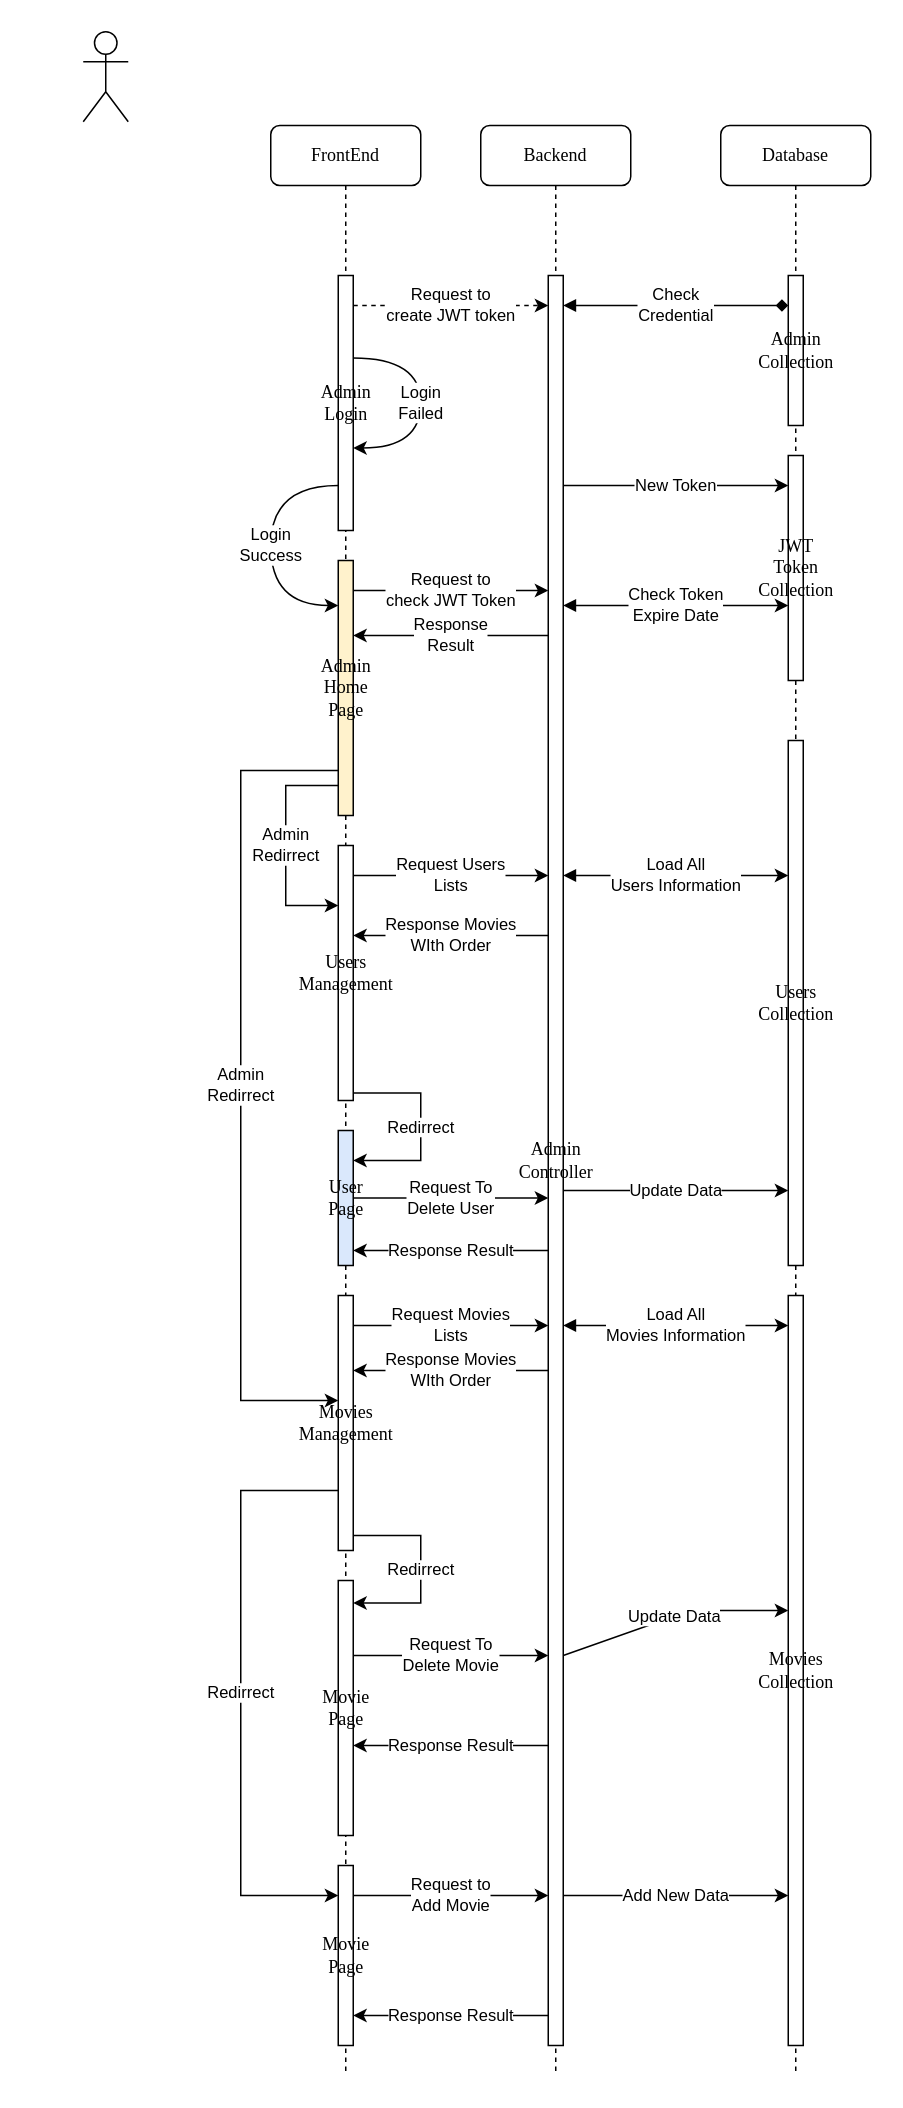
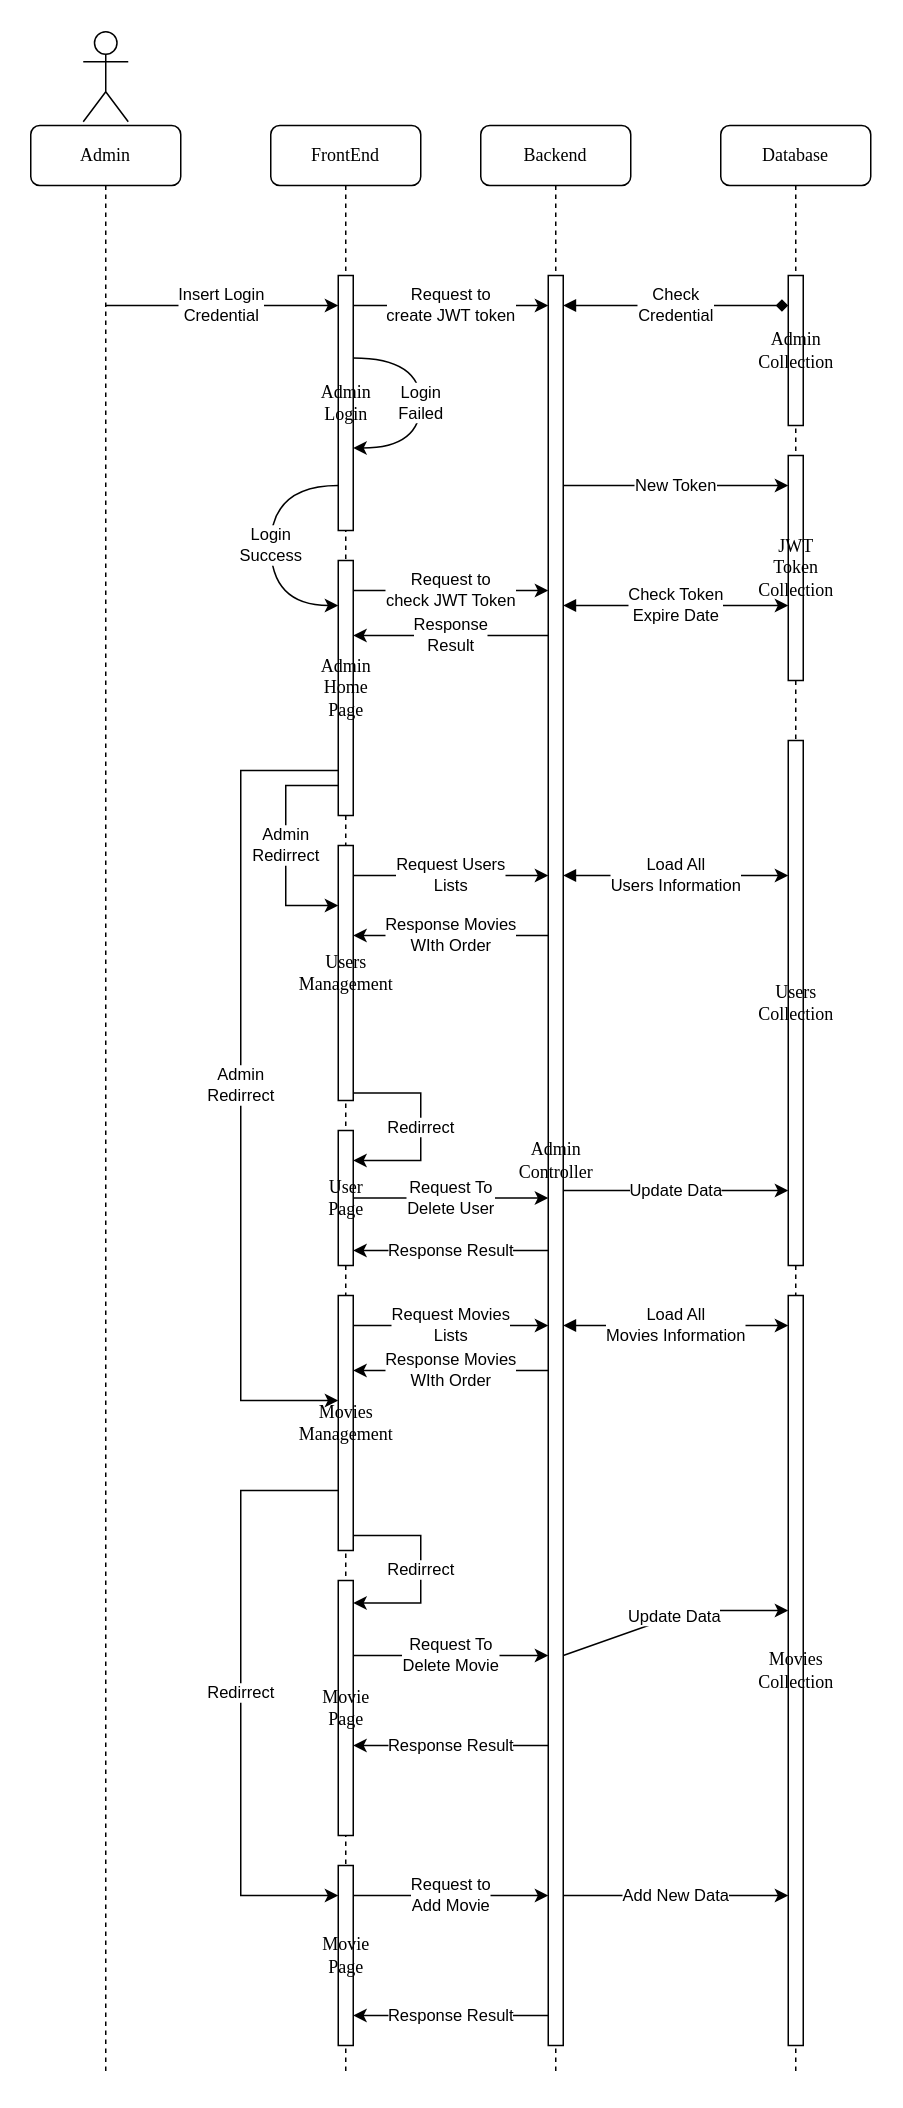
none -> (143, 305)
(372, 305) -> (372, 305)
(346, 688) -> (346, 688)
none -> (106, 1100)
(346, 1198) -> (346, 1198)
